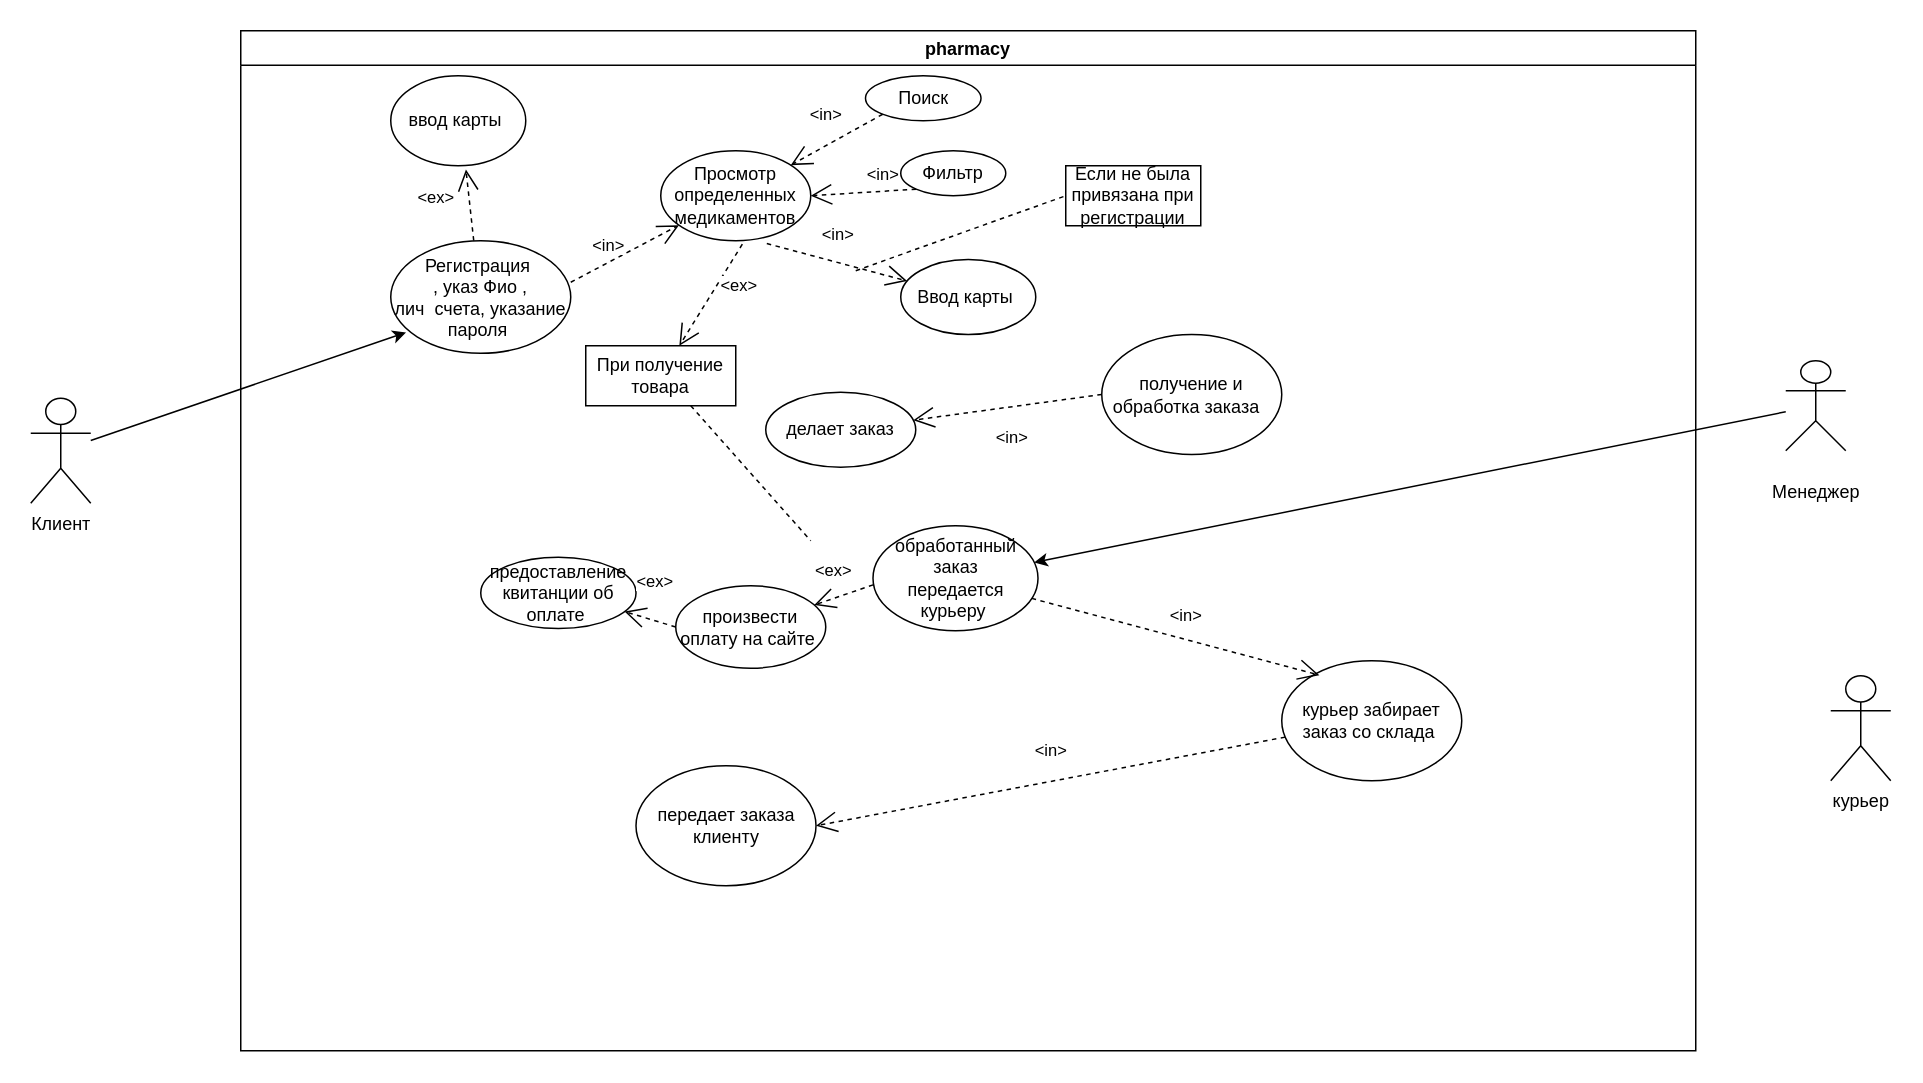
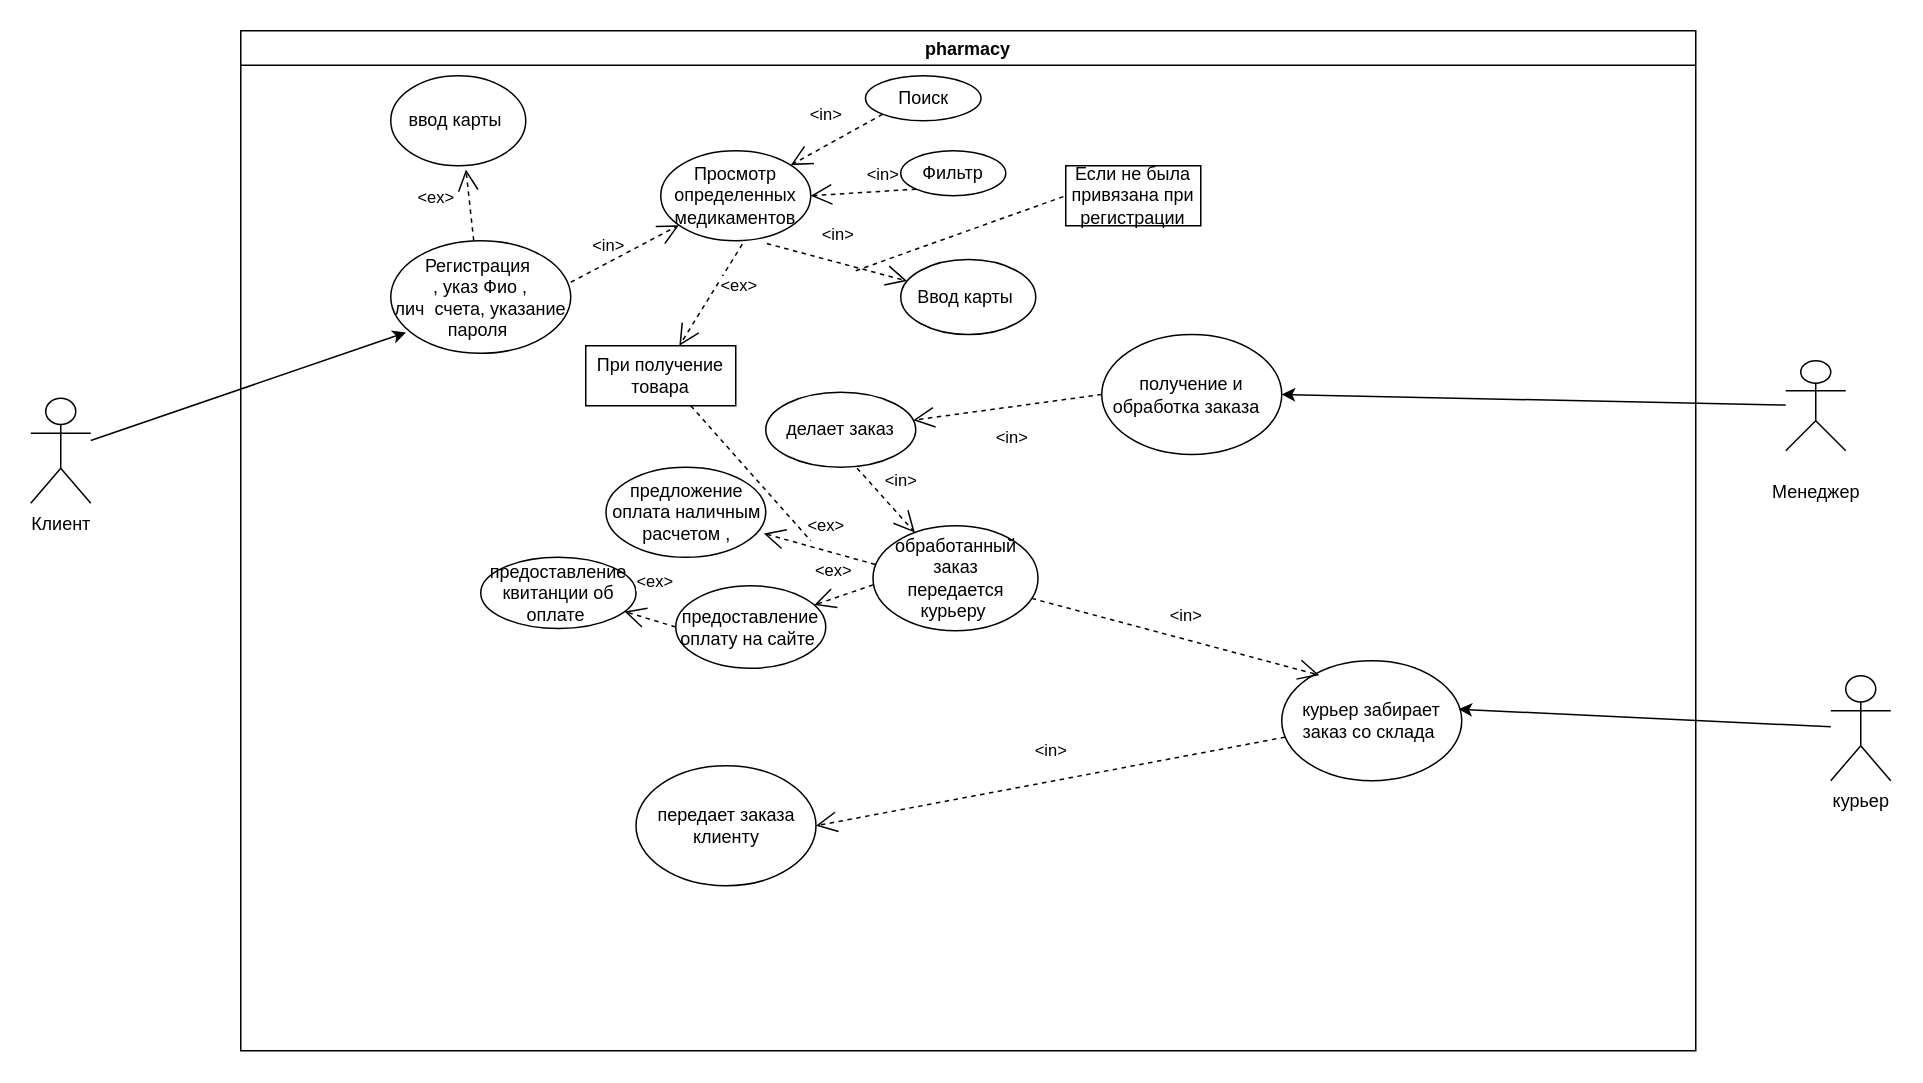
(1415, 486) -> (1539, 400)
none -> (885, 499)
none -> (686, 512)
none -> (821, 549)
(751, 628) -> (751, 628)
none -> (1649, 718)
